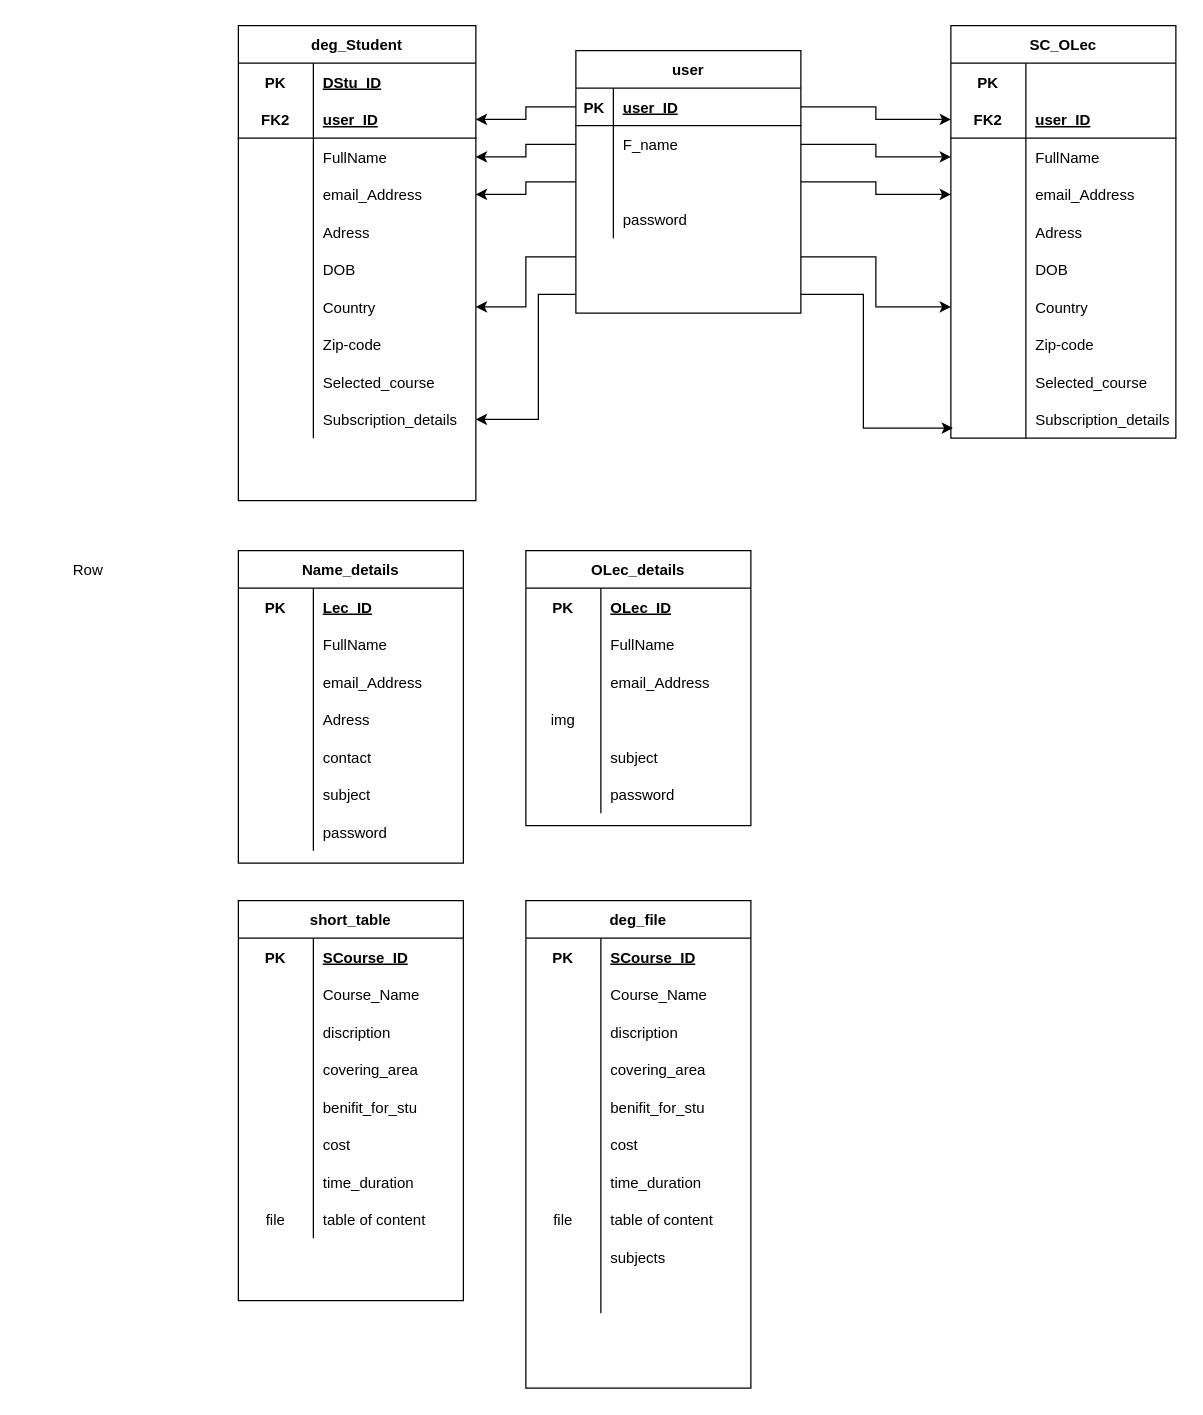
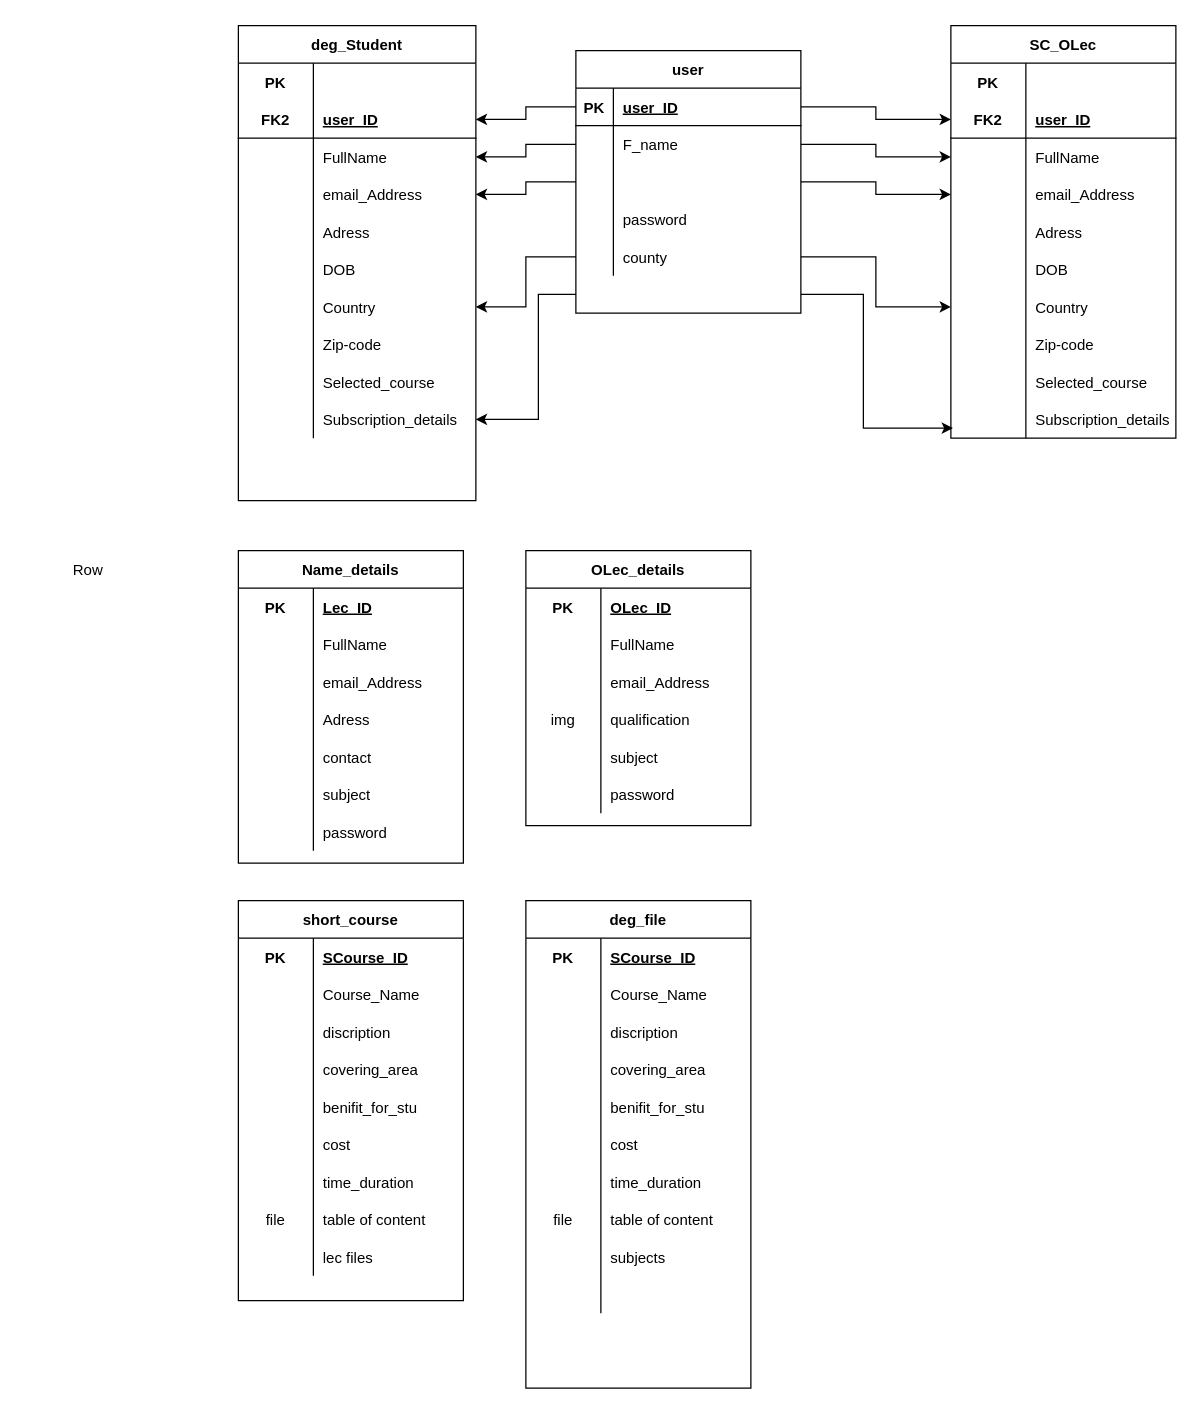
(394, 82) -> none
none -> (707, 257)
none -> (676, 719)
(350, 920) -> (350, 920)
none -> (388, 1257)
